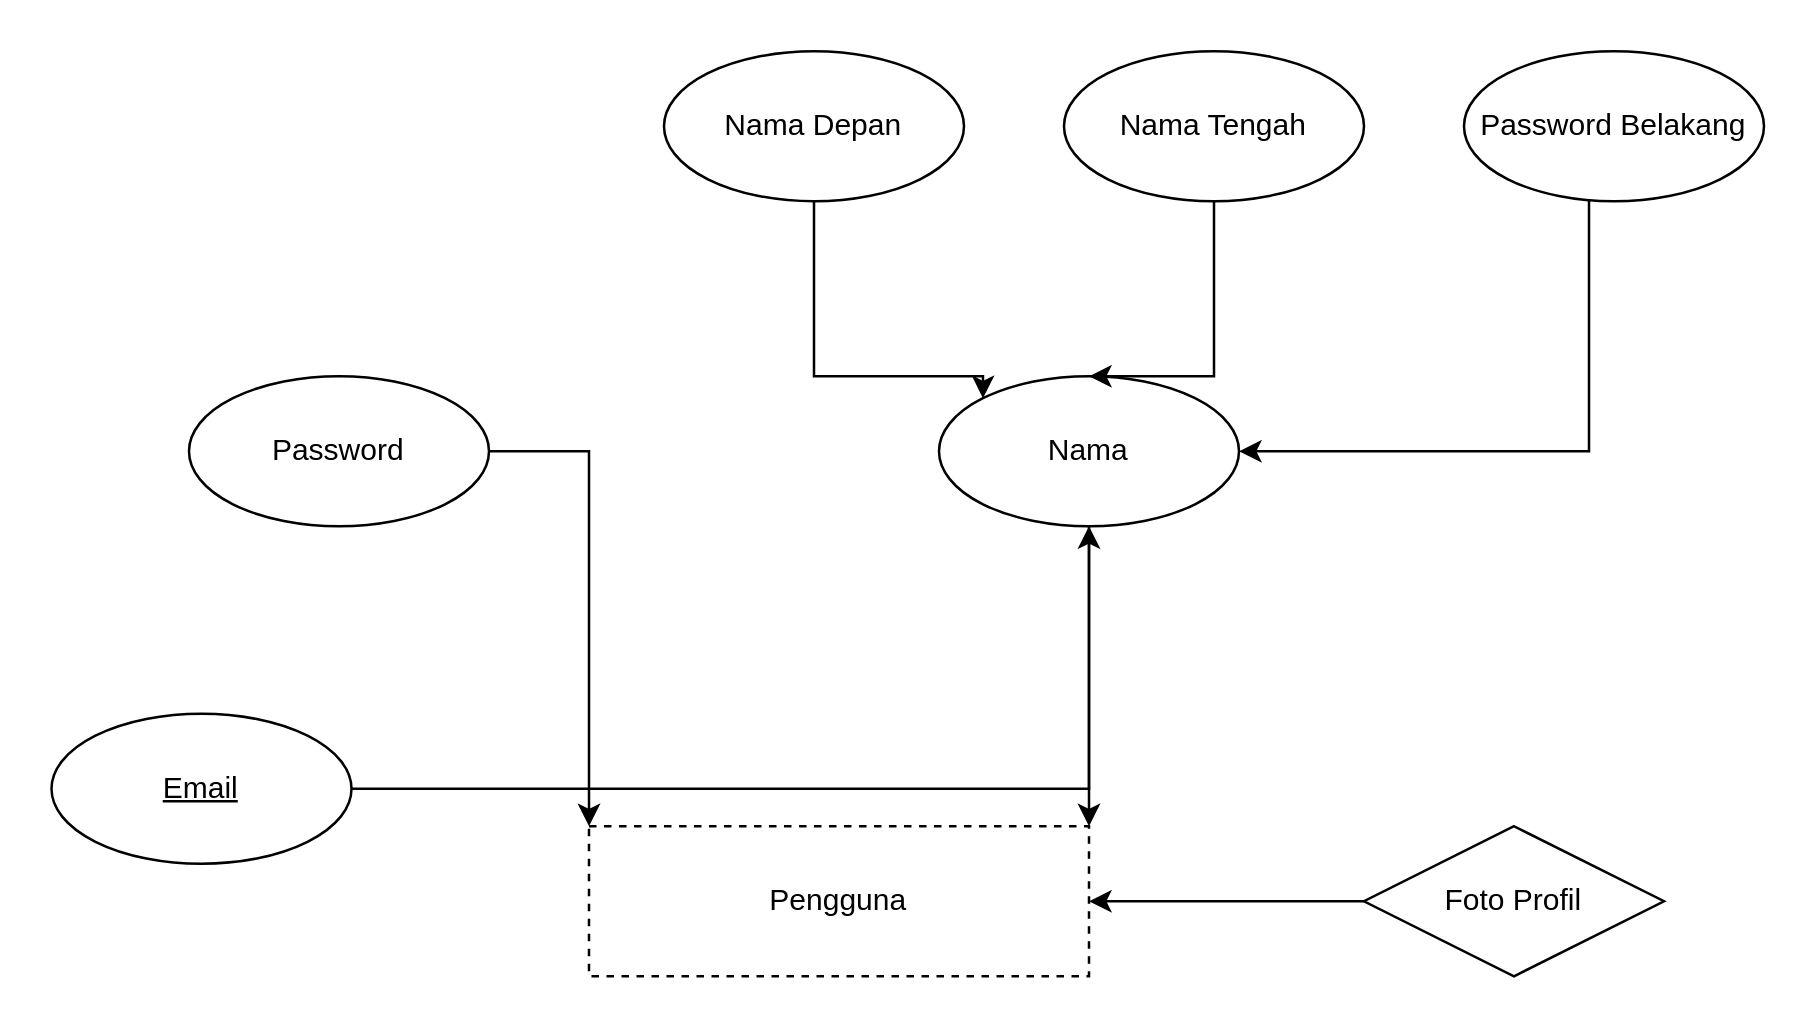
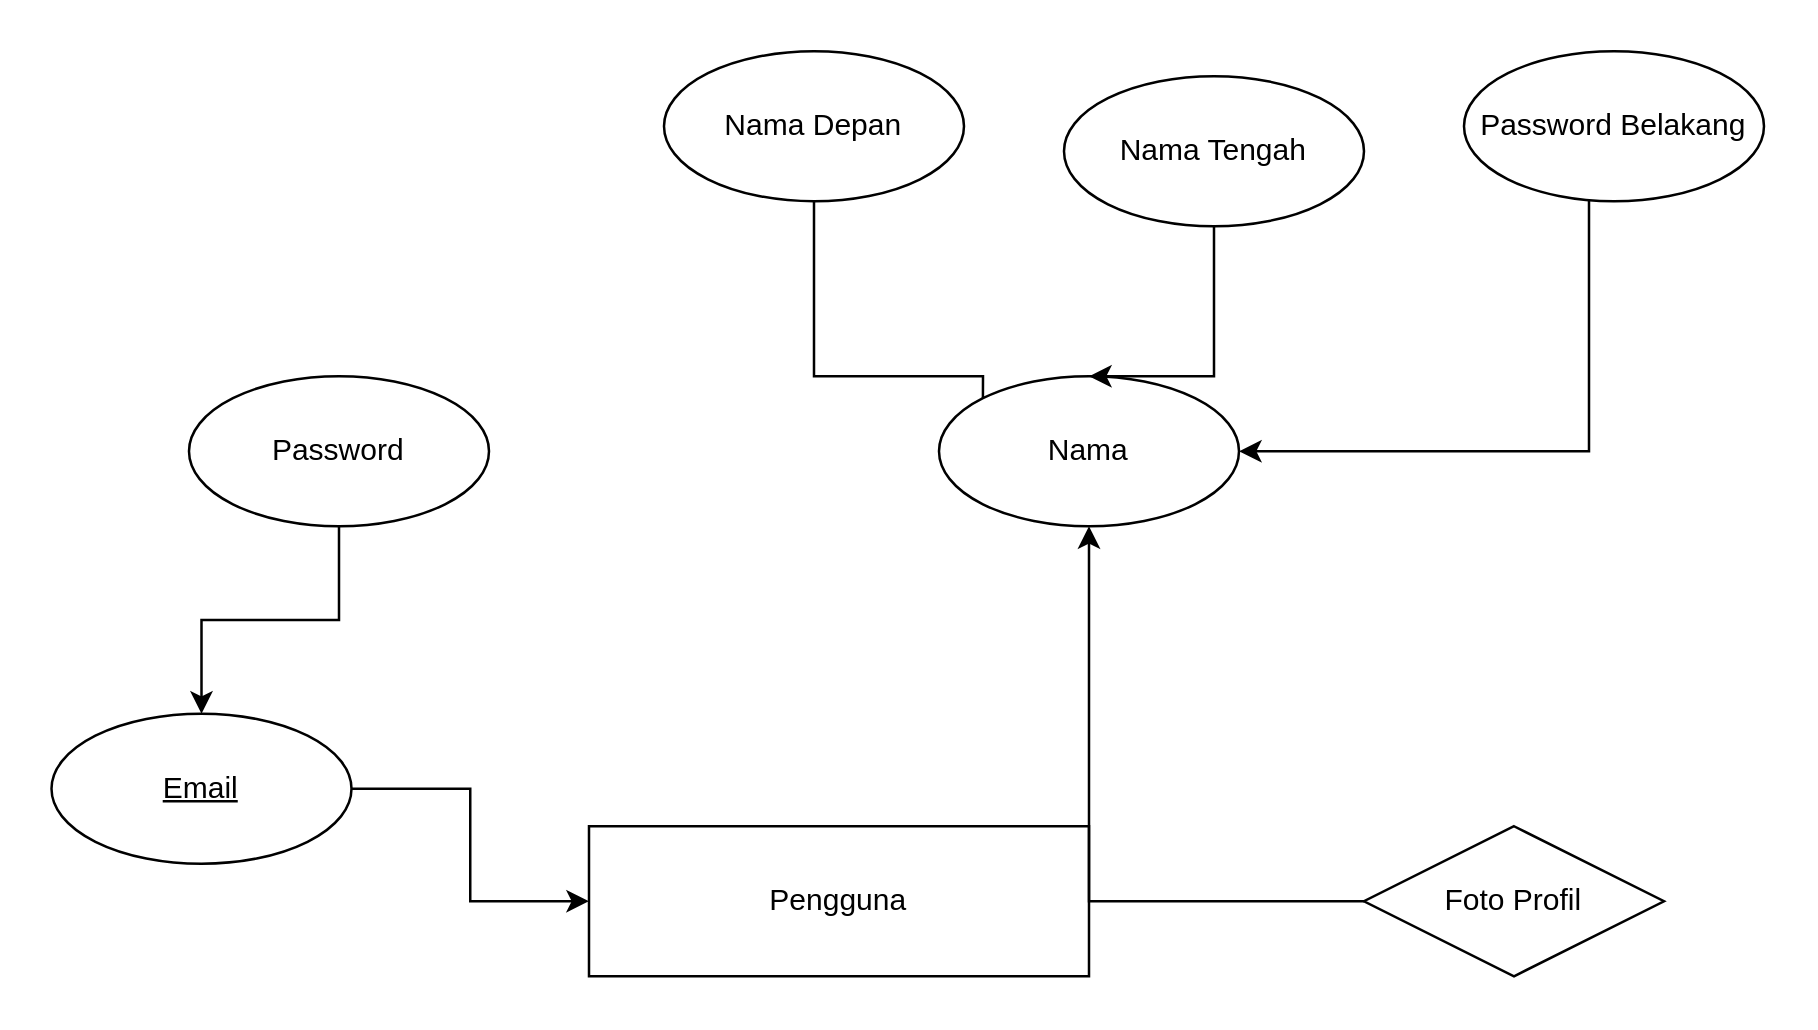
(1214, 126) -> (1214, 151)
(979, 376) -> (983, 379)
(1089, 528) -> none
(589, 567) -> (279, 620)
(838, 789) -> (470, 894)
(839, 901) -> (839, 901)
(1107, 901) -> (1089, 866)
